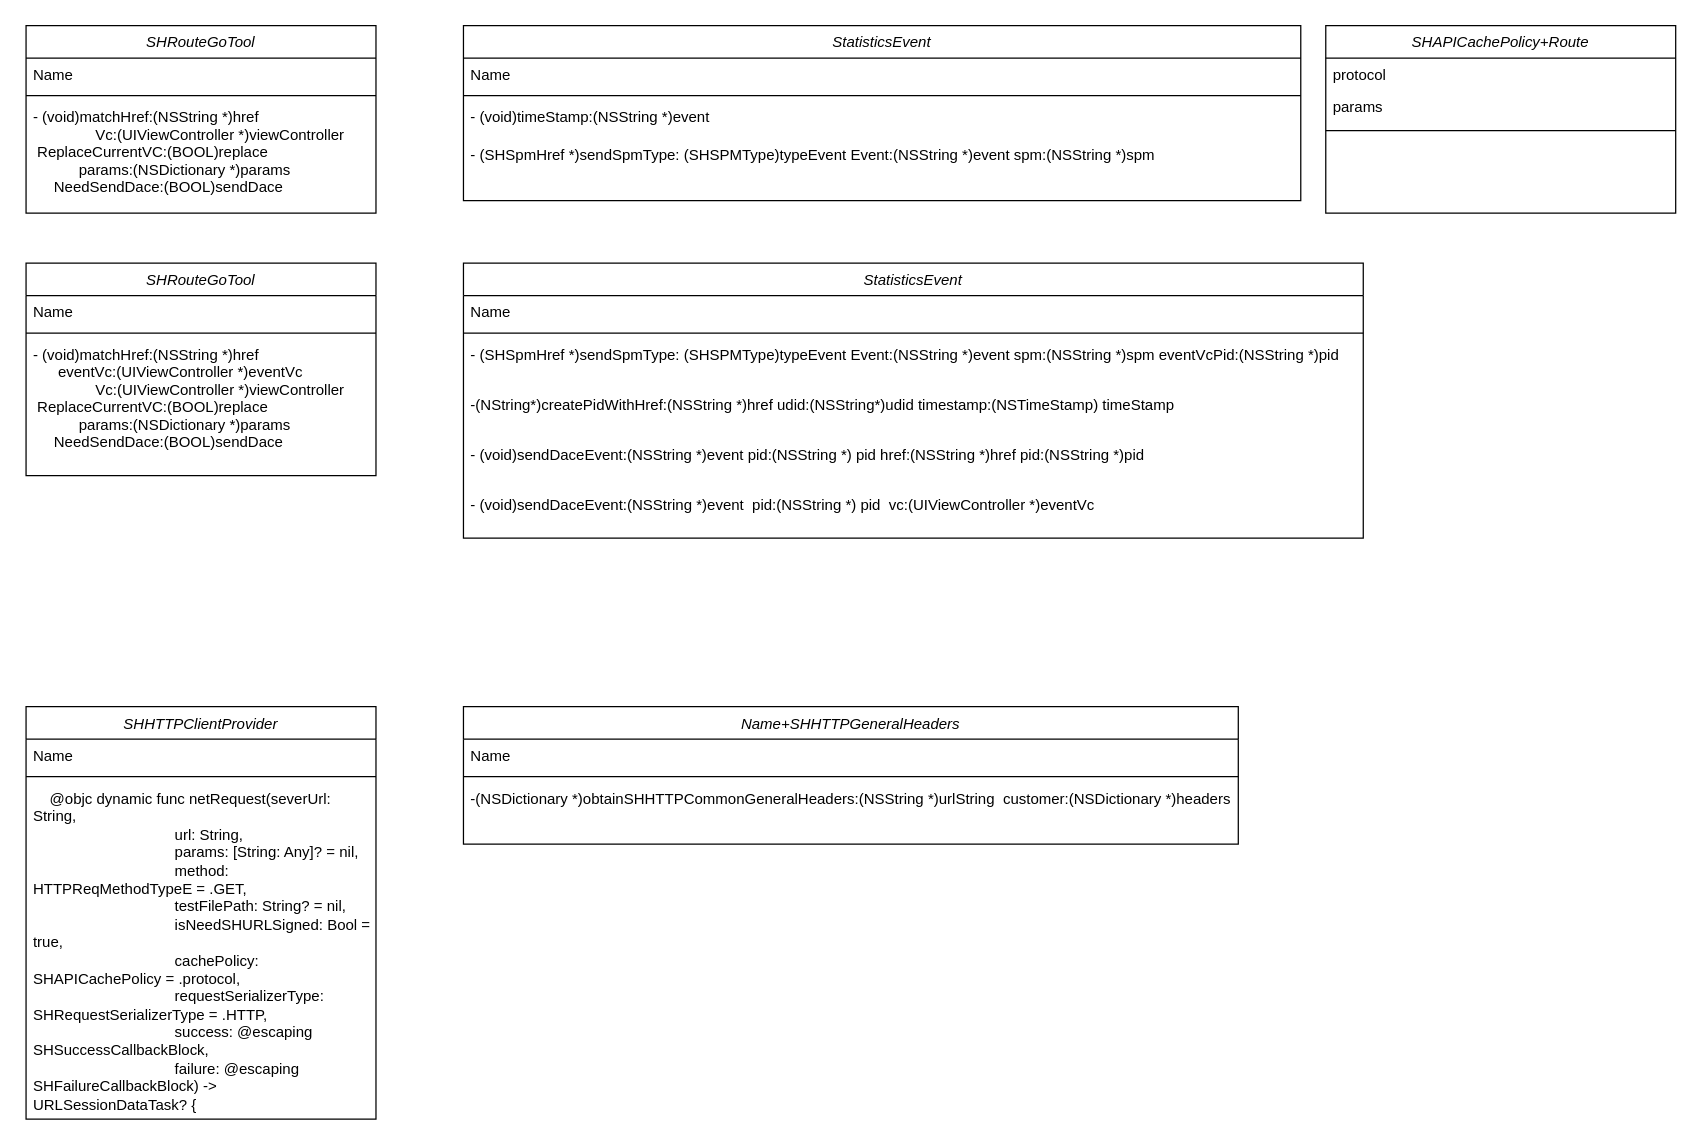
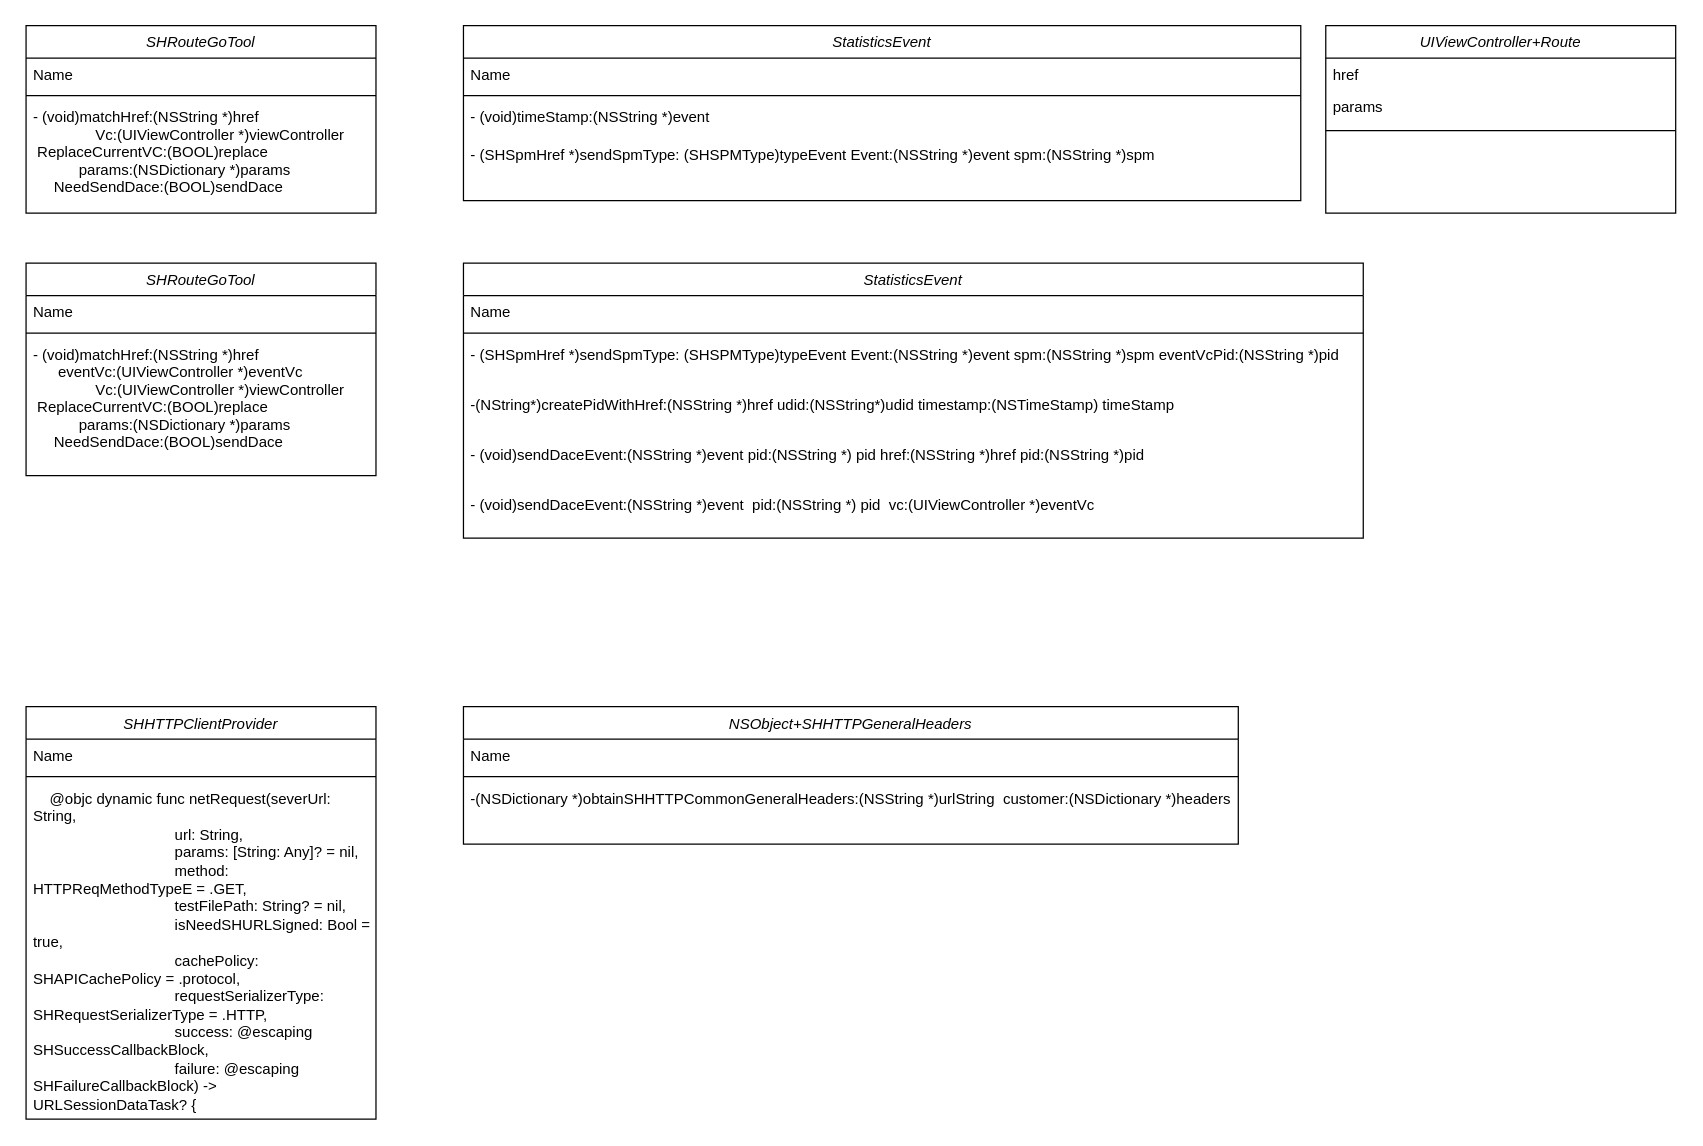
(1500, 43) -> (1500, 43)
(1364, 75) -> (1349, 75)
(850, 724) -> (850, 724)
